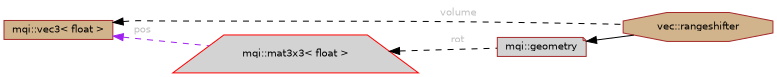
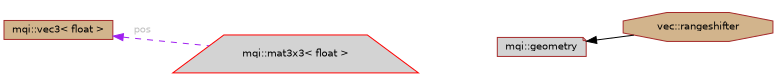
(373, 21) -> none
(448, 50) -> none
